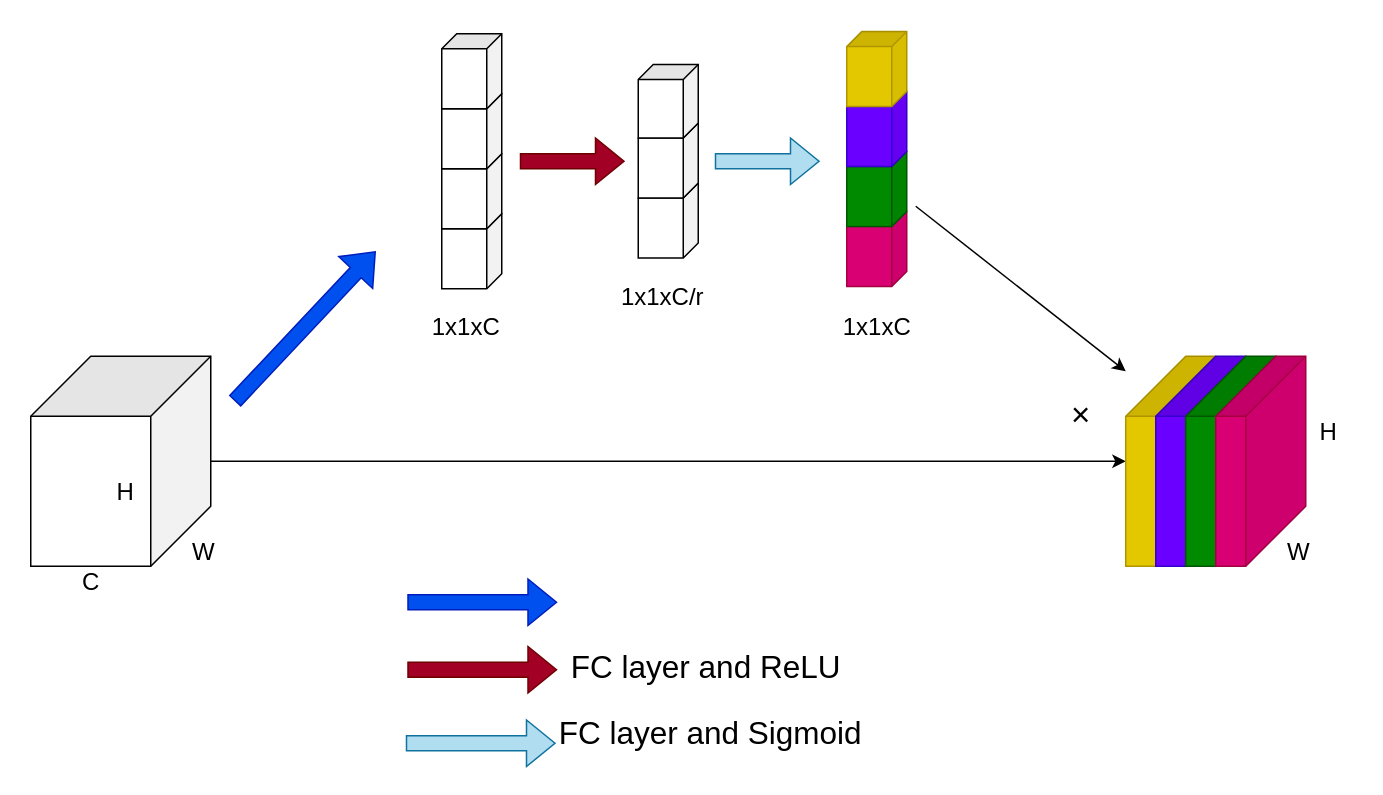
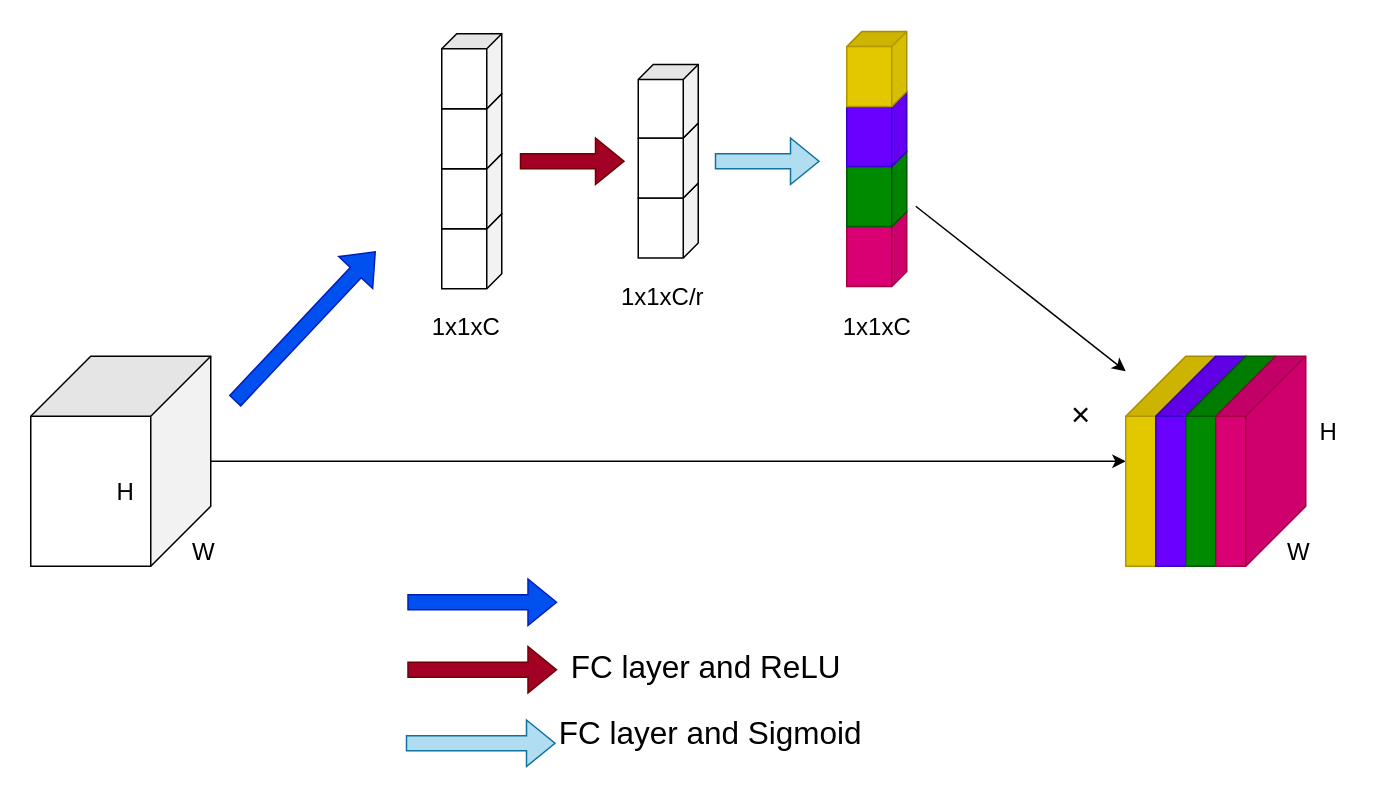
(91, 581) -> none
